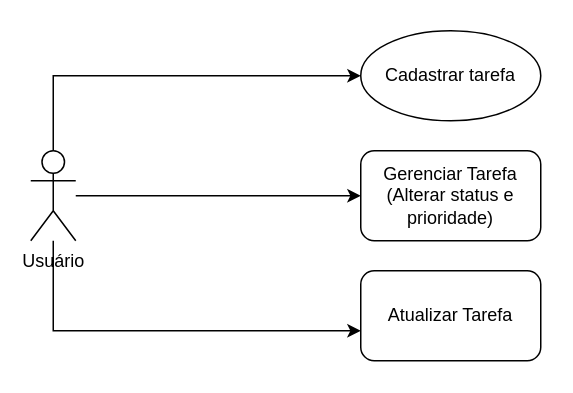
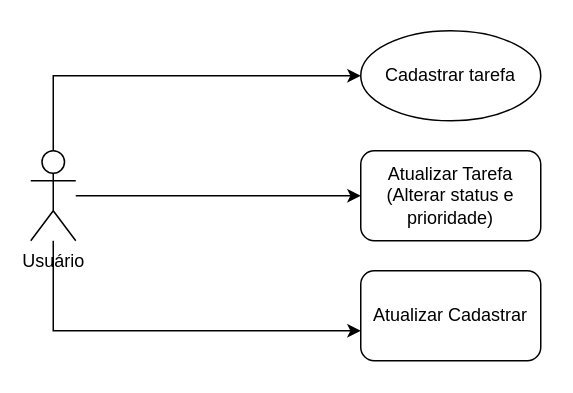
(451, 196) -> (451, 196)
(451, 316) -> (451, 316)
